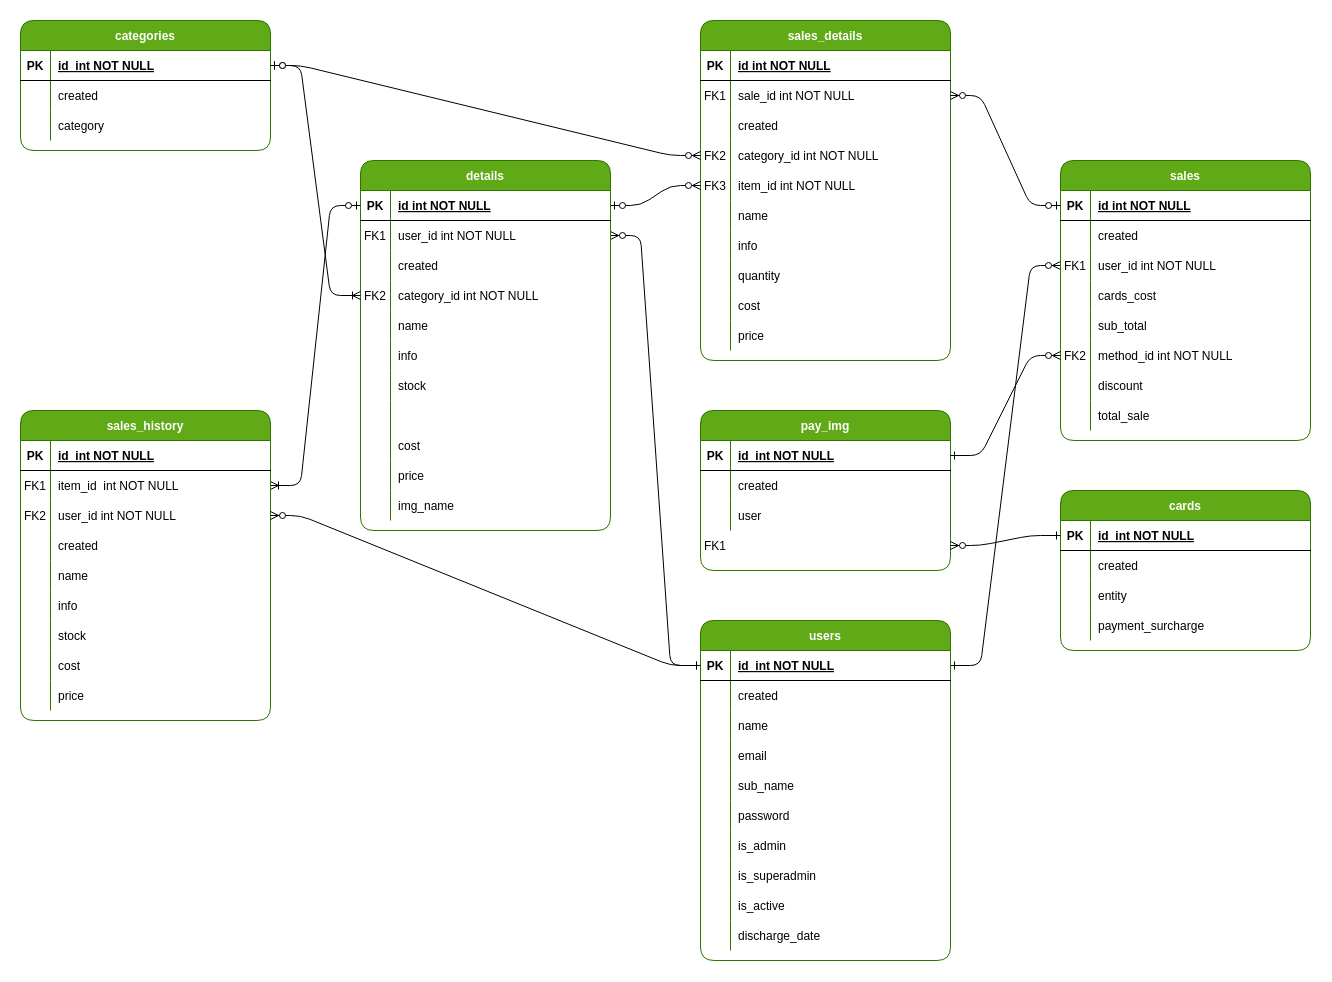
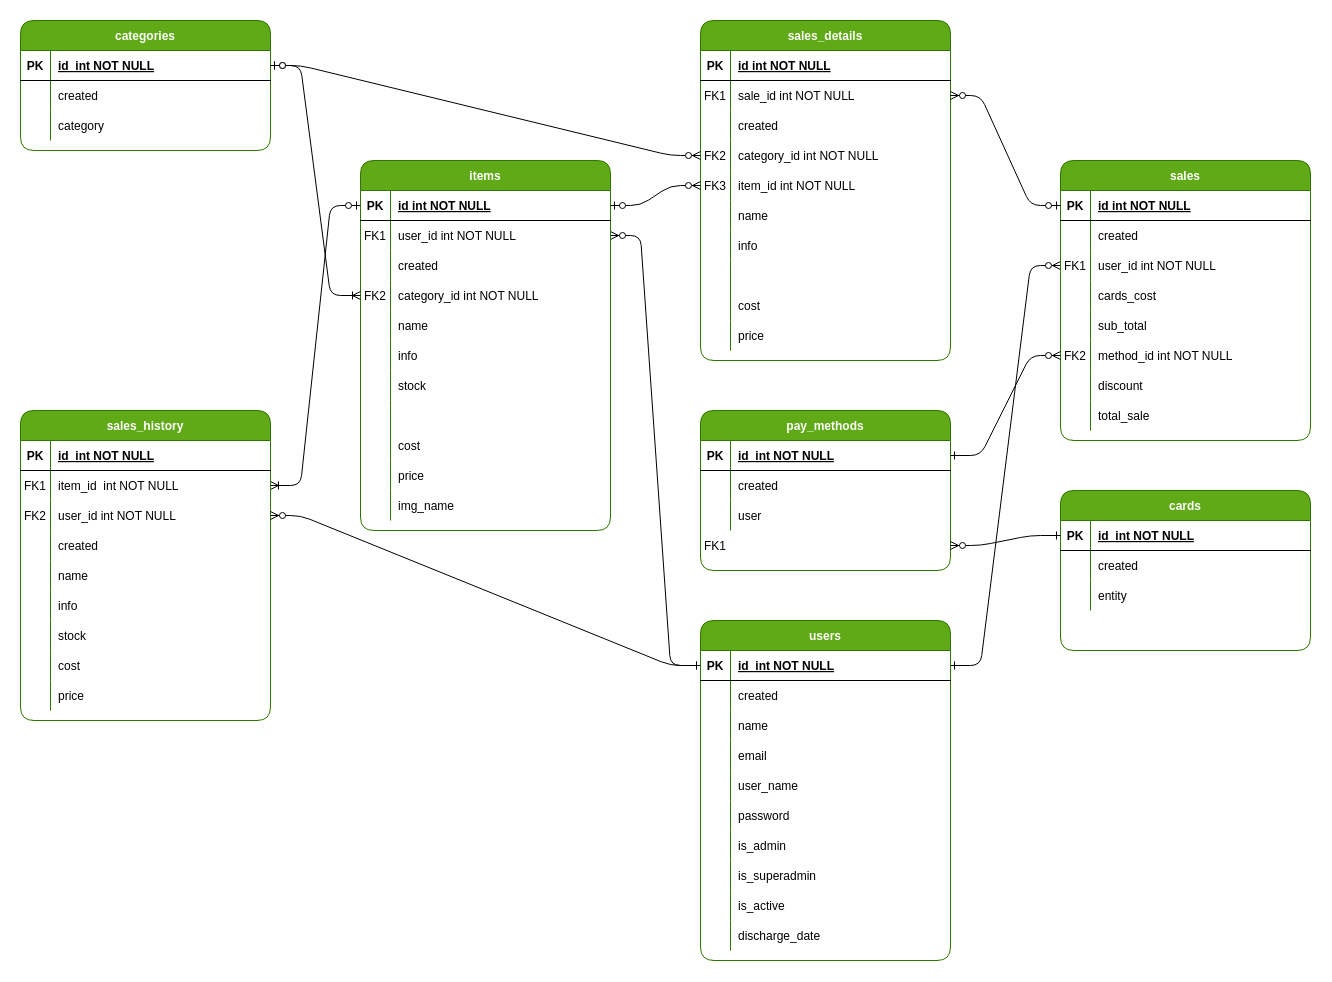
(485, 176) -> (485, 176)
(841, 276) -> none
(825, 426) -> (825, 426)
(1201, 626) -> none
(765, 786) -> (768, 786)
